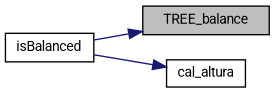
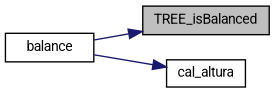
(206, 20) -> (206, 20)
(50, 48) -> (50, 48)
